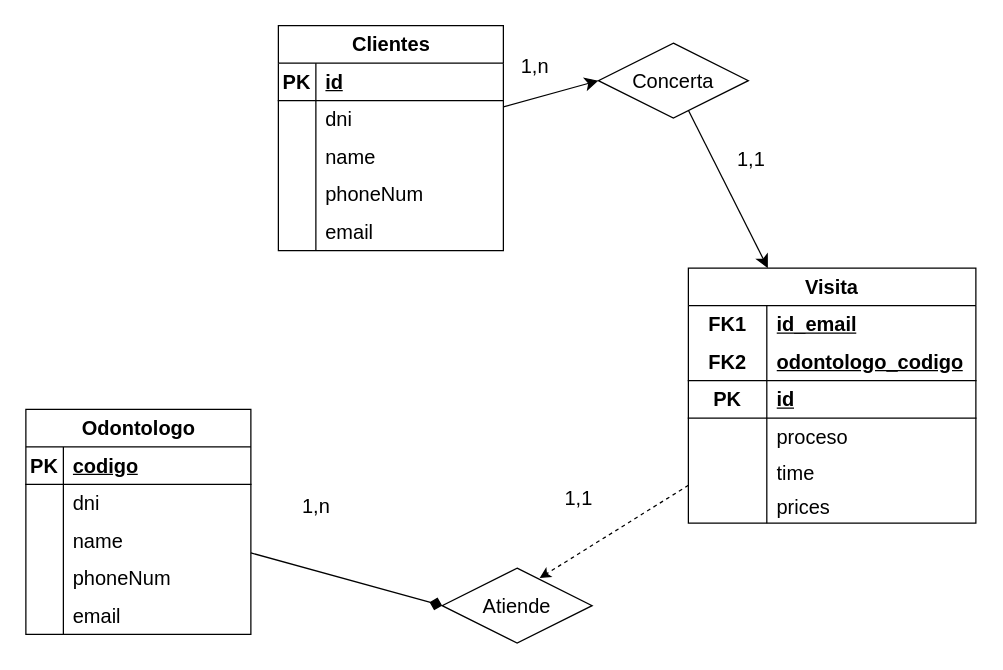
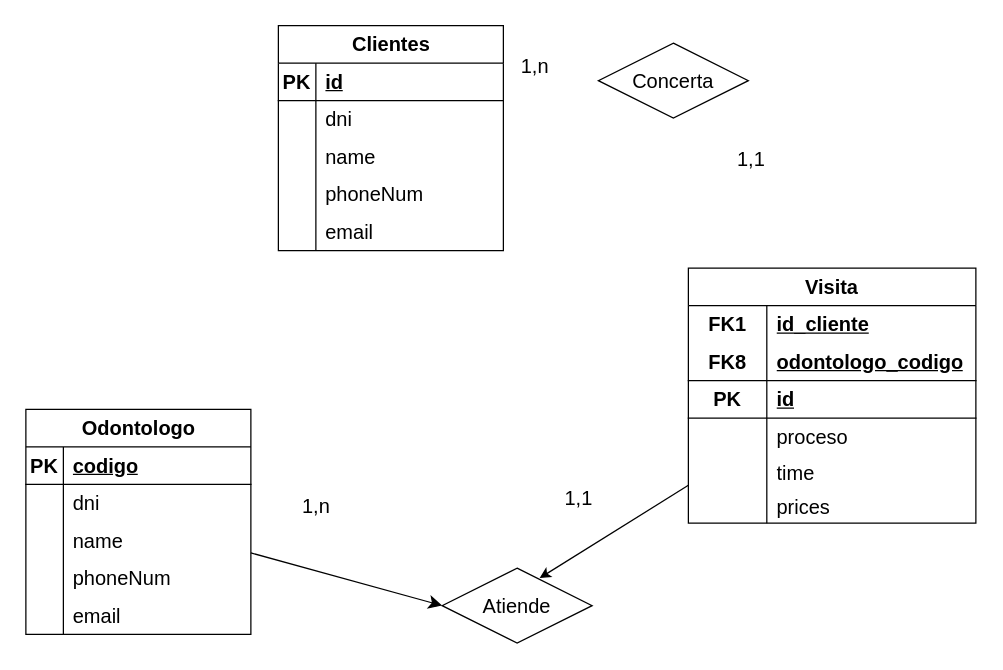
(548, 95) -> none
(726, 186) -> none
(814, 324) -> (825, 324)
(728, 362) -> (728, 362)
(616, 530) -> (616, 530)
(429, 602) -> (430, 602)
